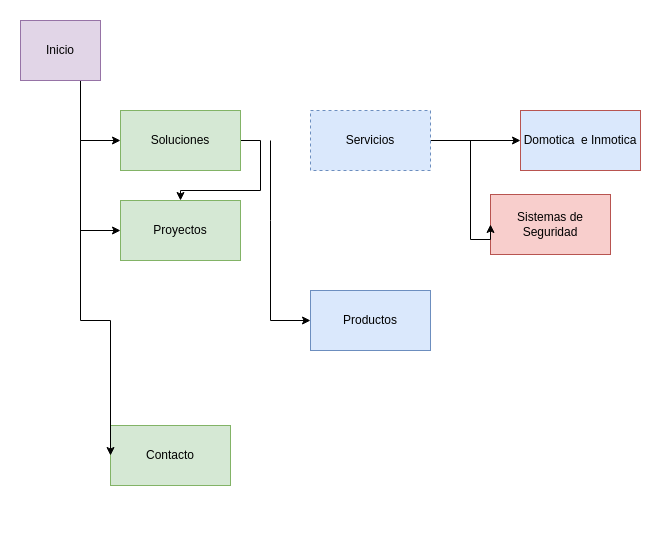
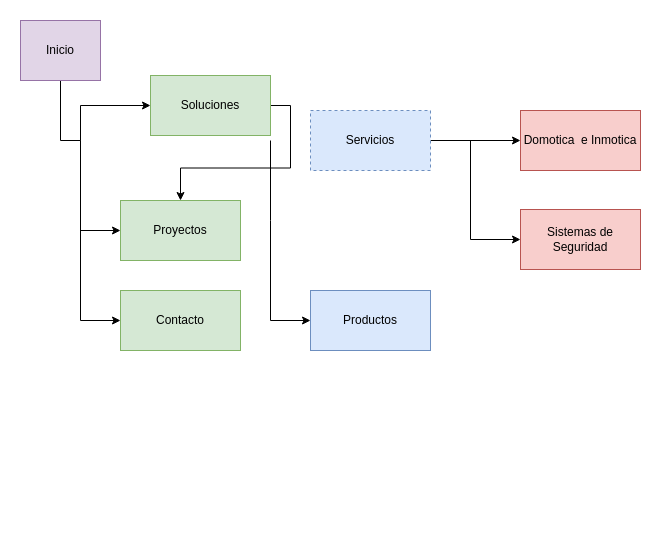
(181, 141) -> (211, 106)
(581, 141) -> (581, 141)
(551, 225) -> (581, 240)
(171, 456) -> (181, 321)
